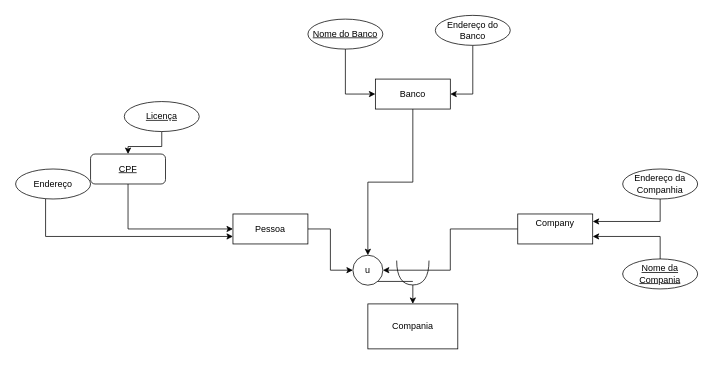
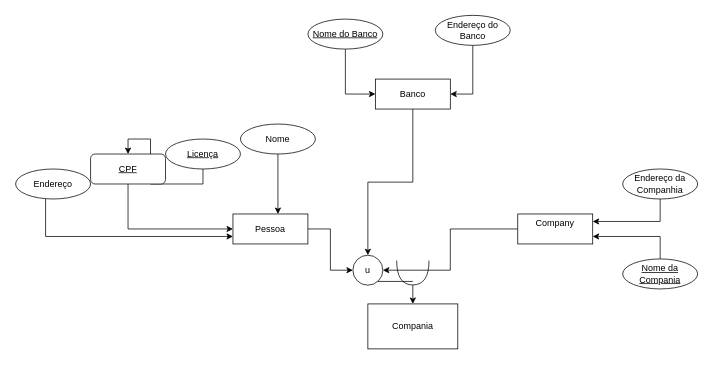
(162, 117) -> (203, 154)
none -> (278, 139)
none -> (278, 207)
